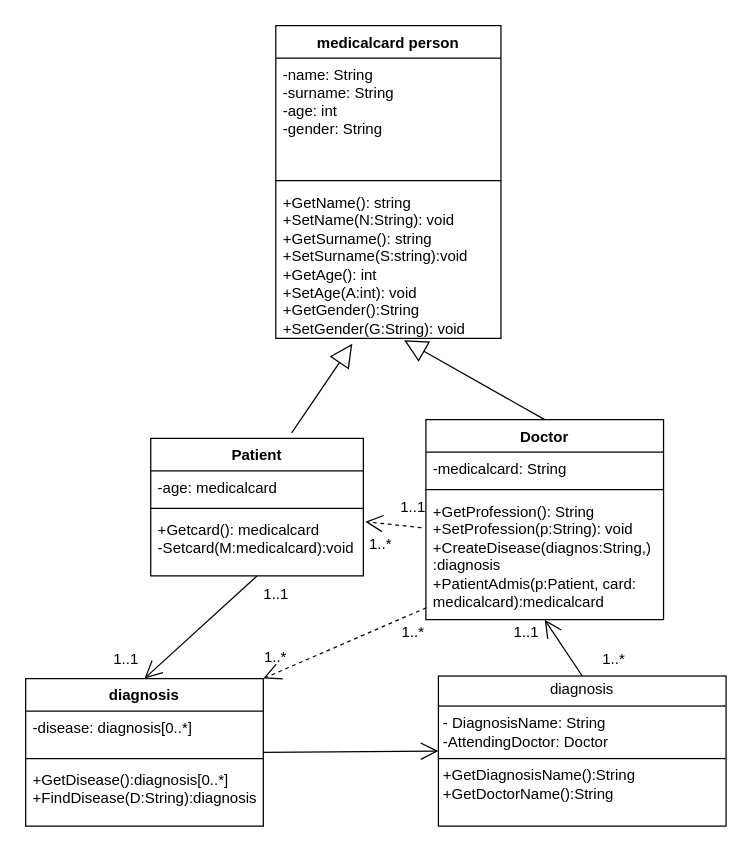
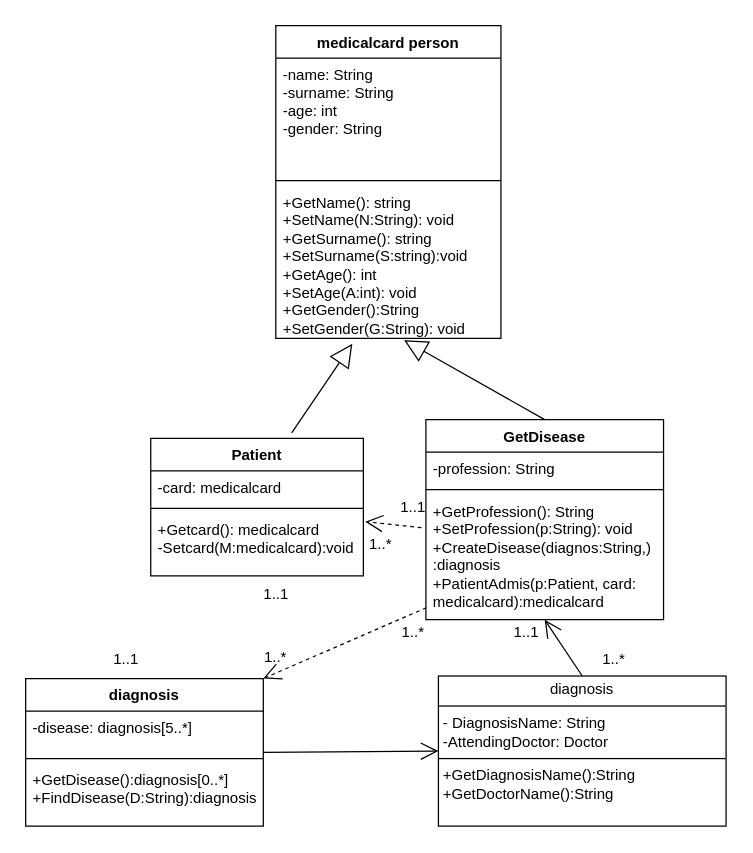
(544, 437) -> (544, 437)
(507, 470) -> (505, 470)
(222, 488) -> (226, 488)
(201, 627) -> none
(126, 728) -> (126, 728)
